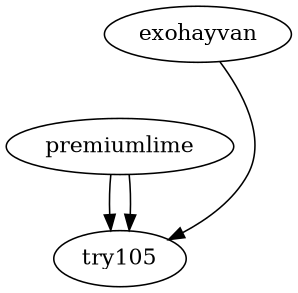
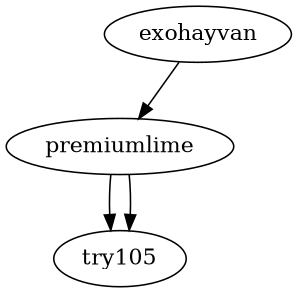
(253, 159) -> (163, 84)
